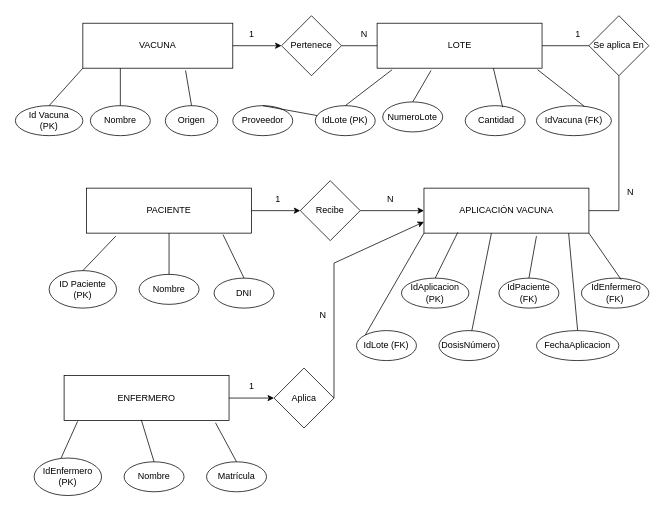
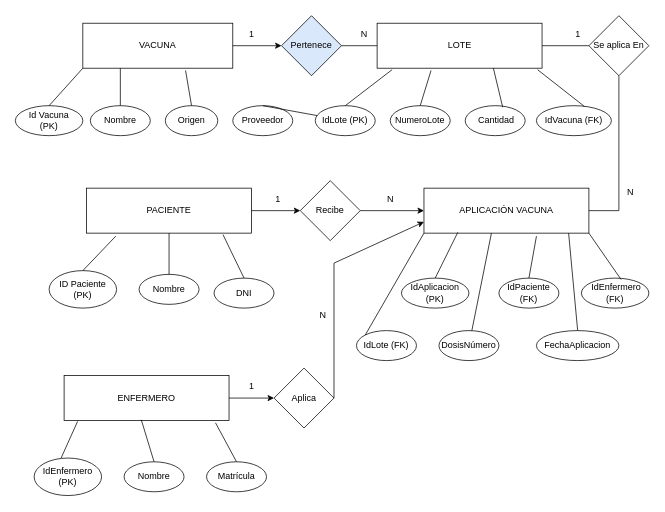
(312, 45) -> (312, 45)
(413, 117) -> (420, 120)
